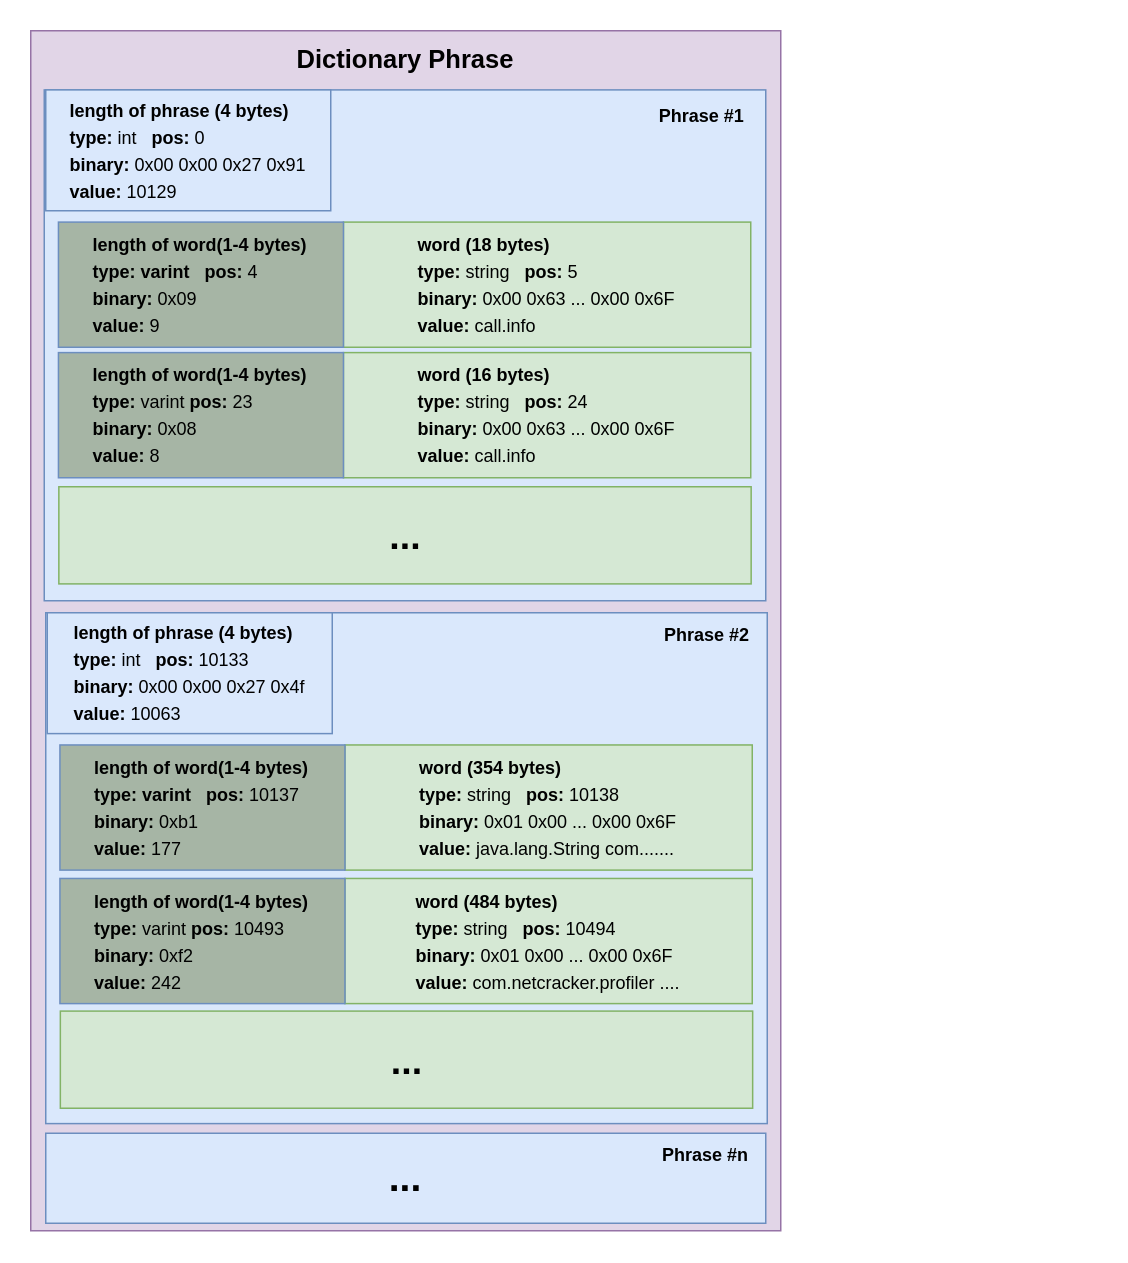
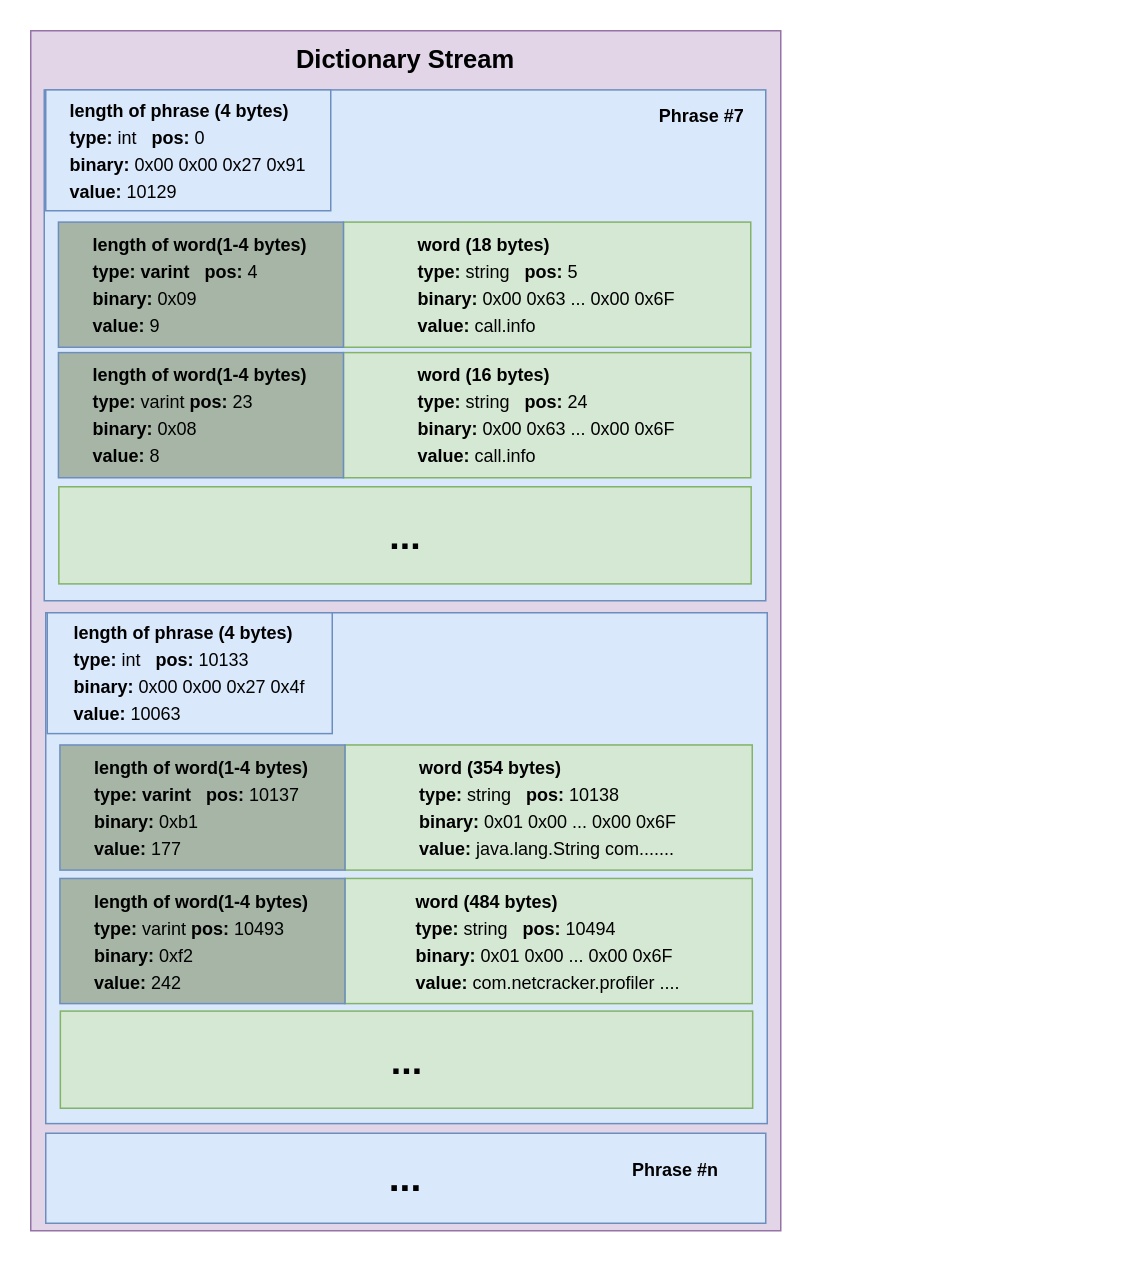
(406, 61) -> (406, 61)
(702, 116) -> (702, 116)
(708, 635) -> none
(706, 1156) -> (676, 1171)
